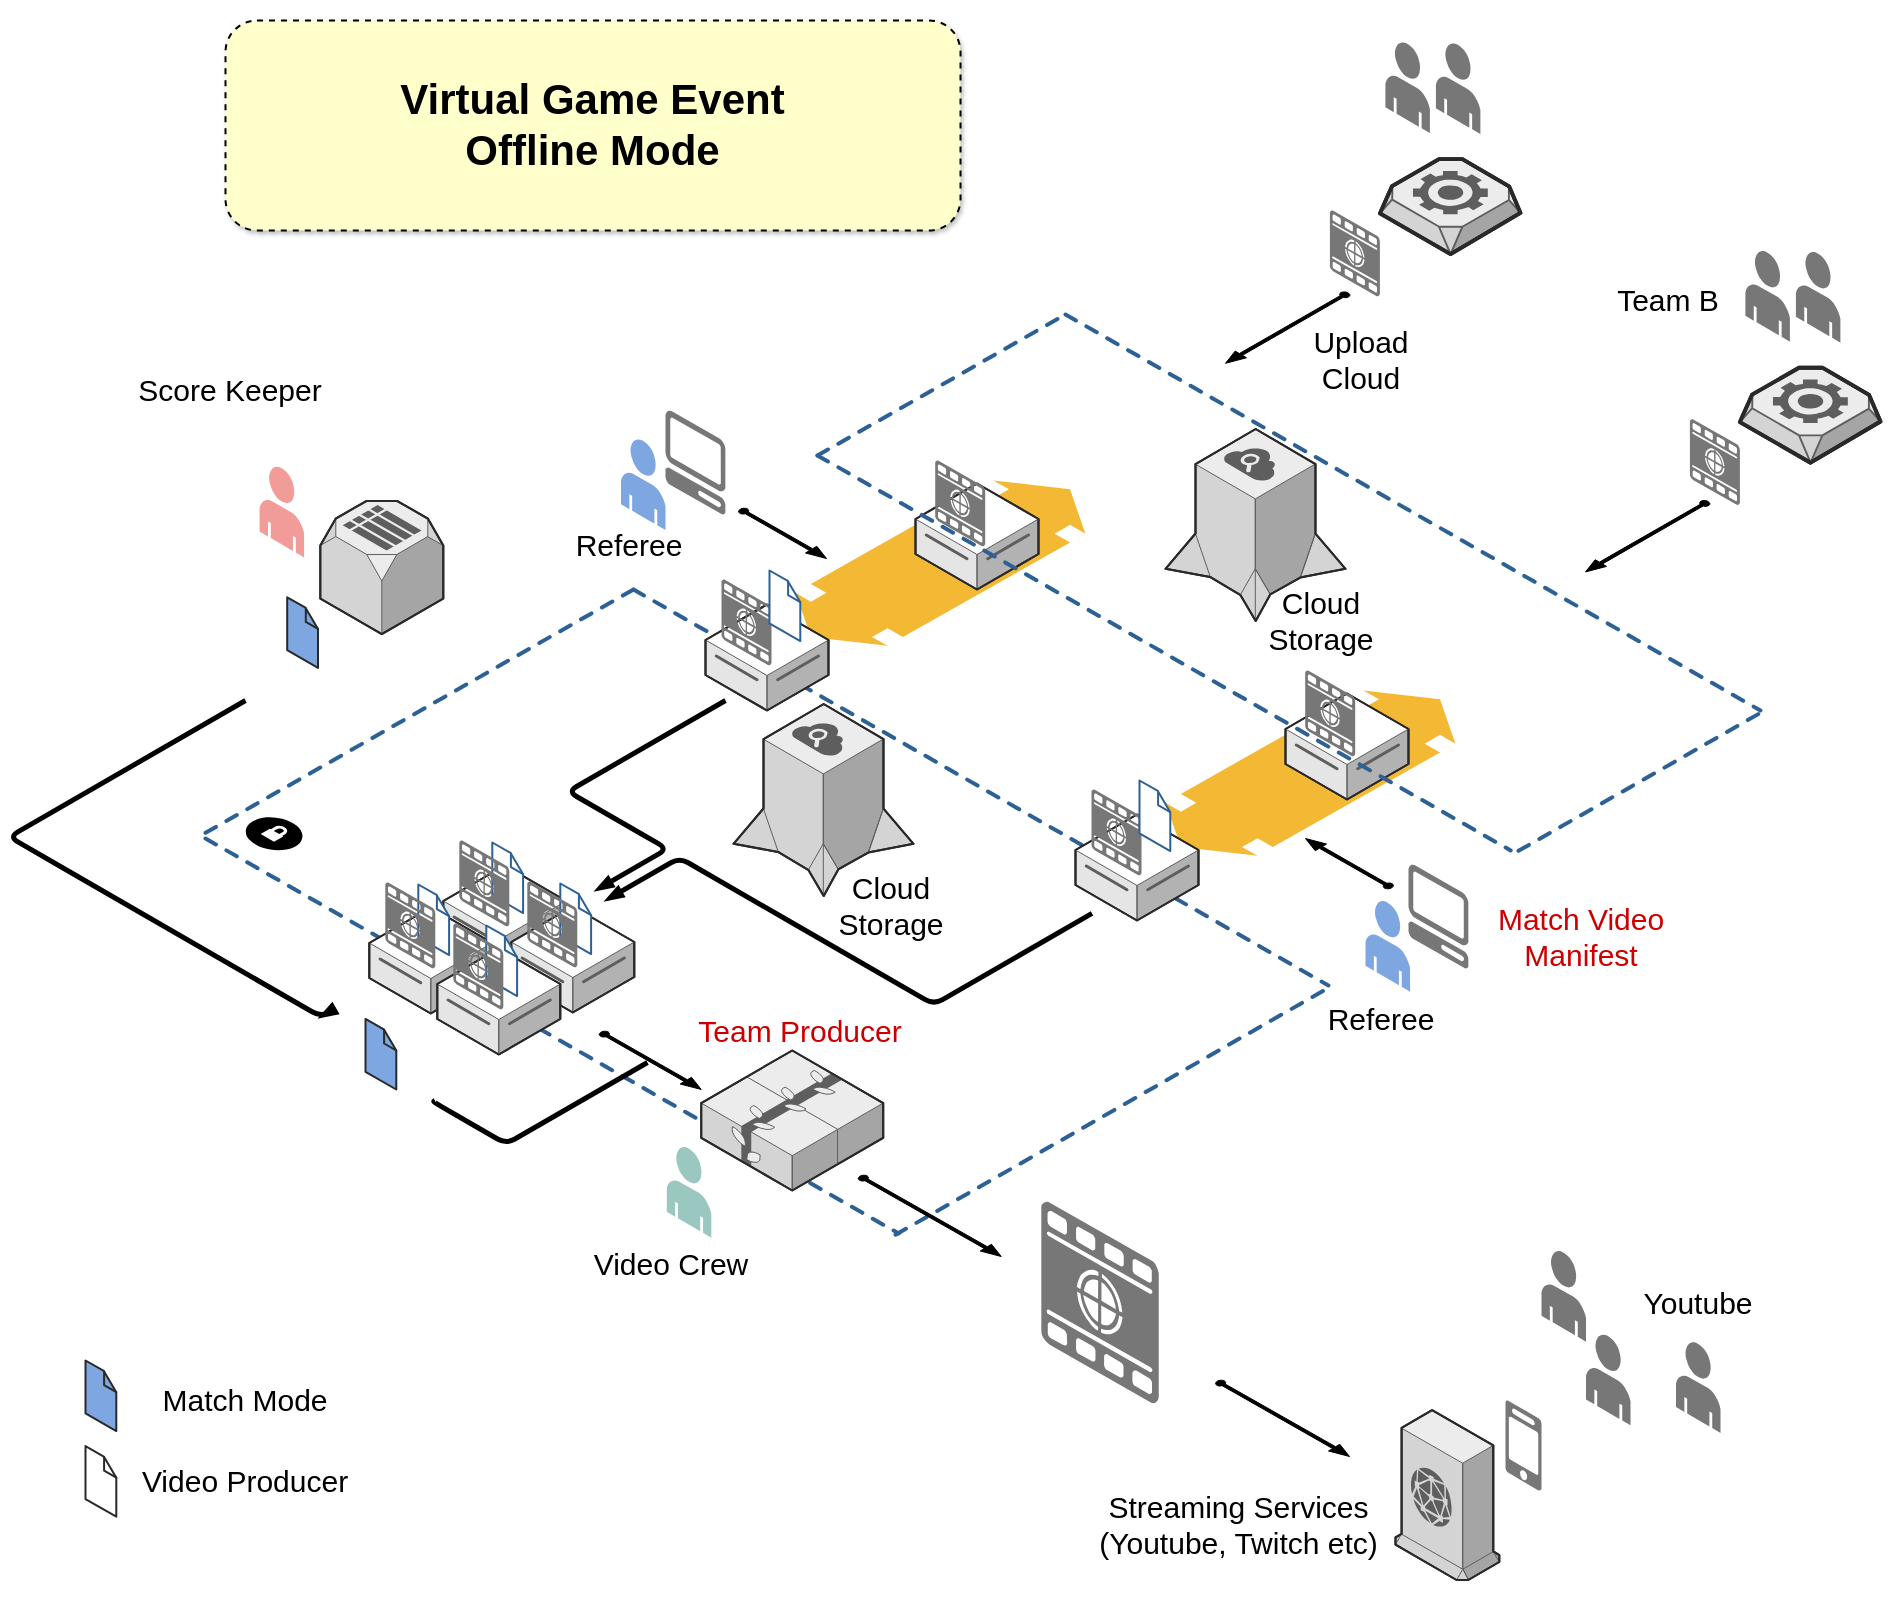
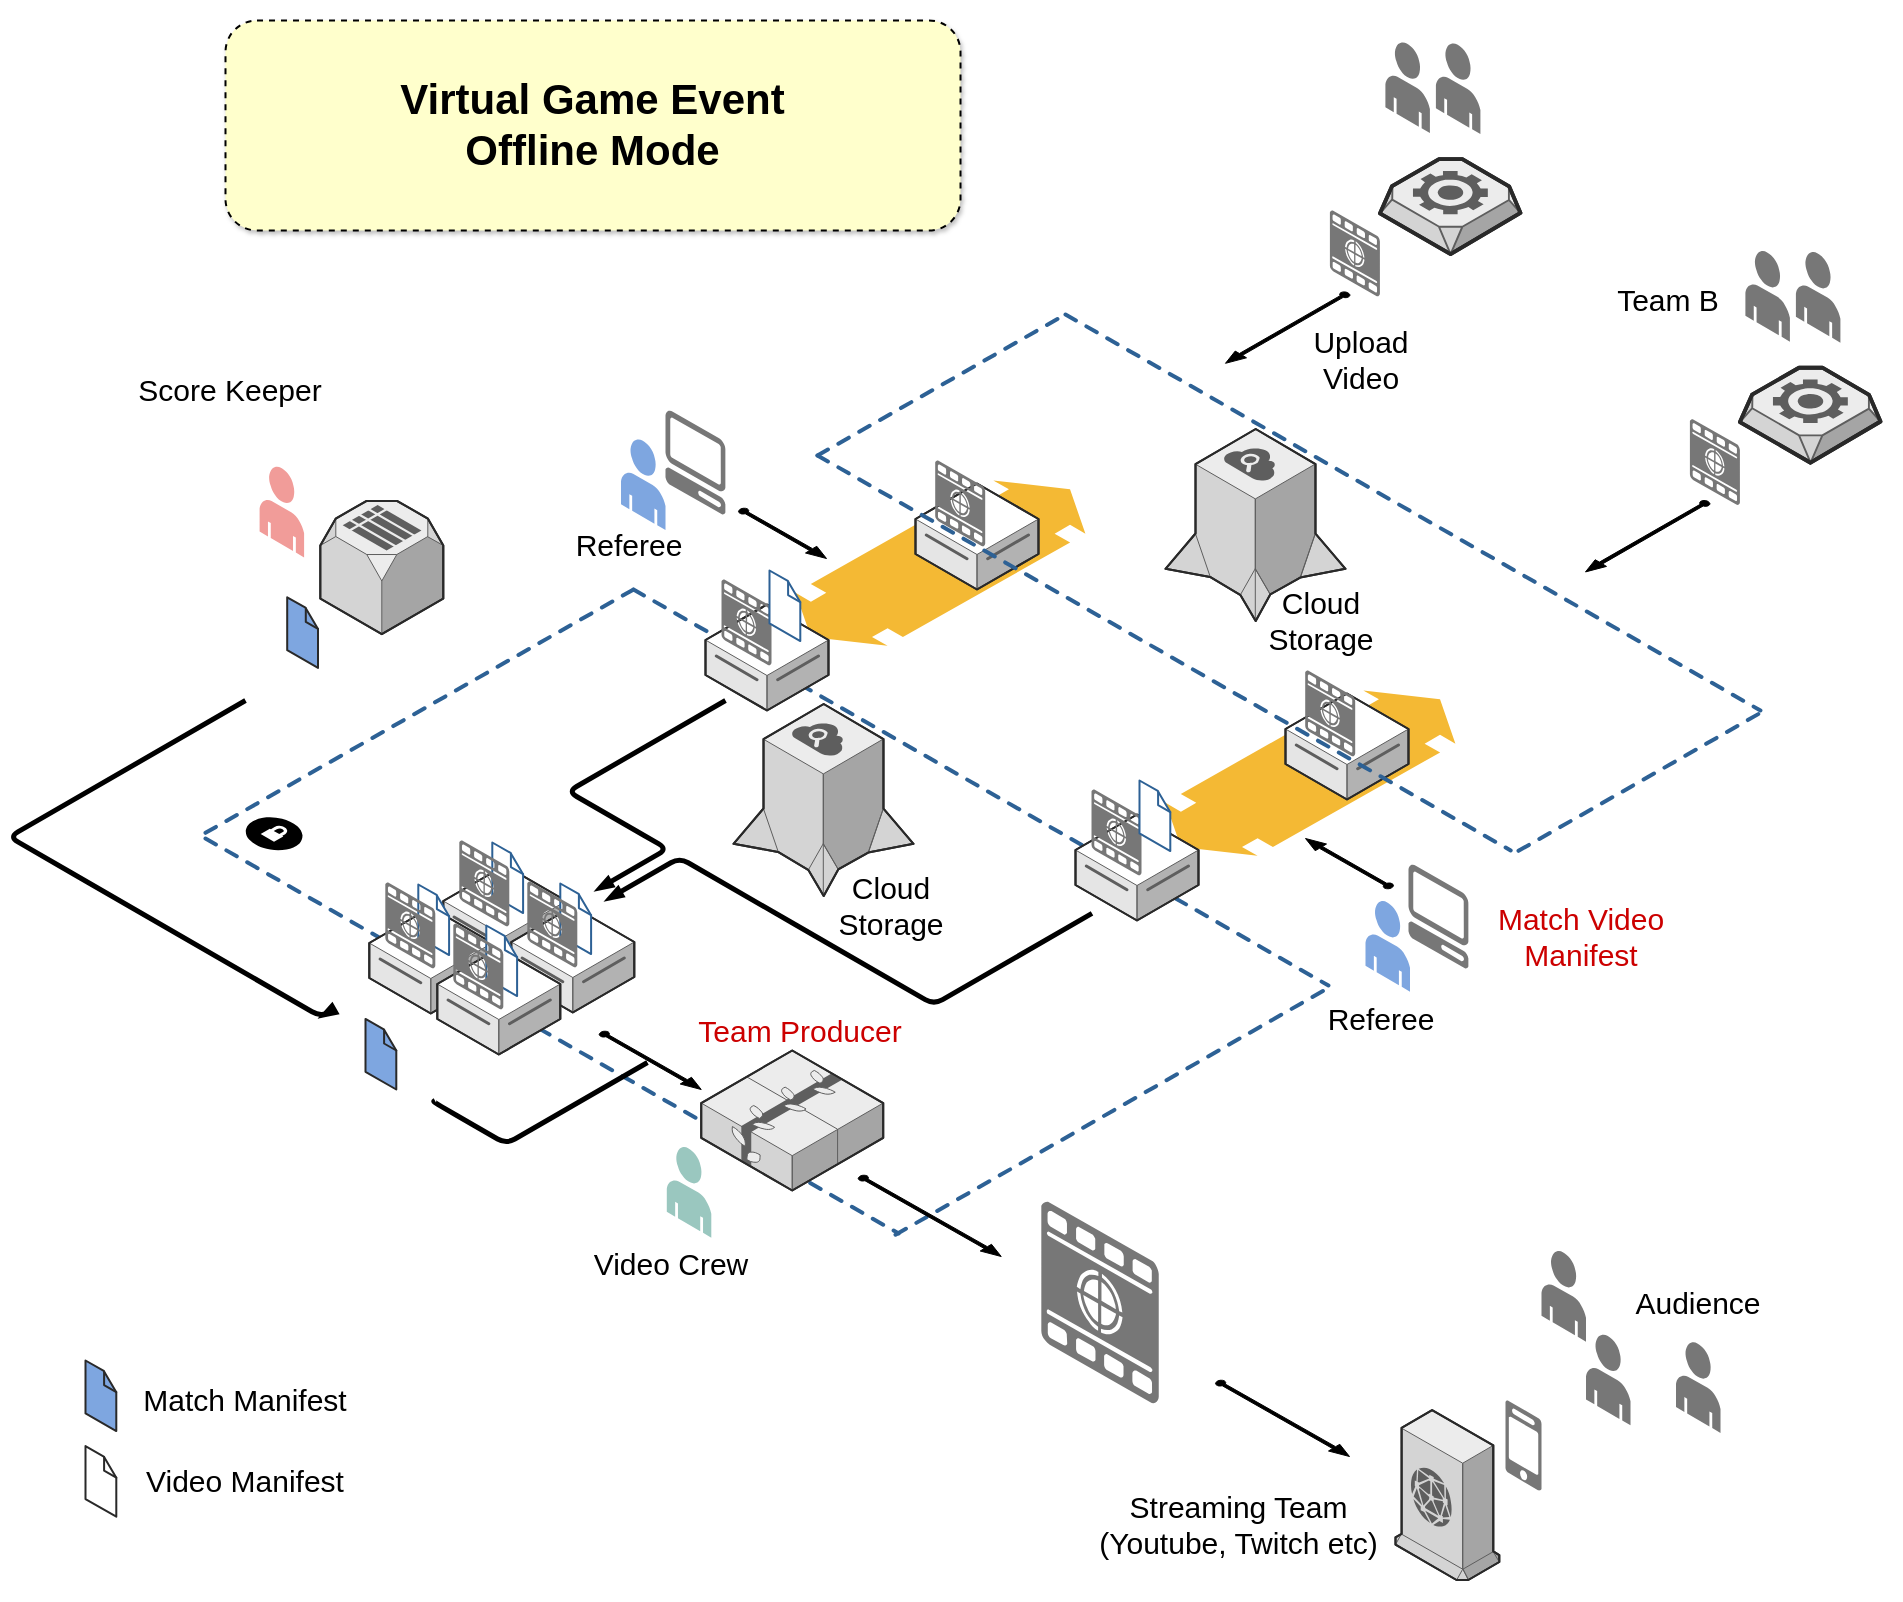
(1362, 361) -> (1362, 361)
(1699, 1304) -> (1699, 1304)
(246, 1401) -> (246, 1401)
(246, 1482) -> (246, 1482)
(1239, 1526) -> (1239, 1526)
